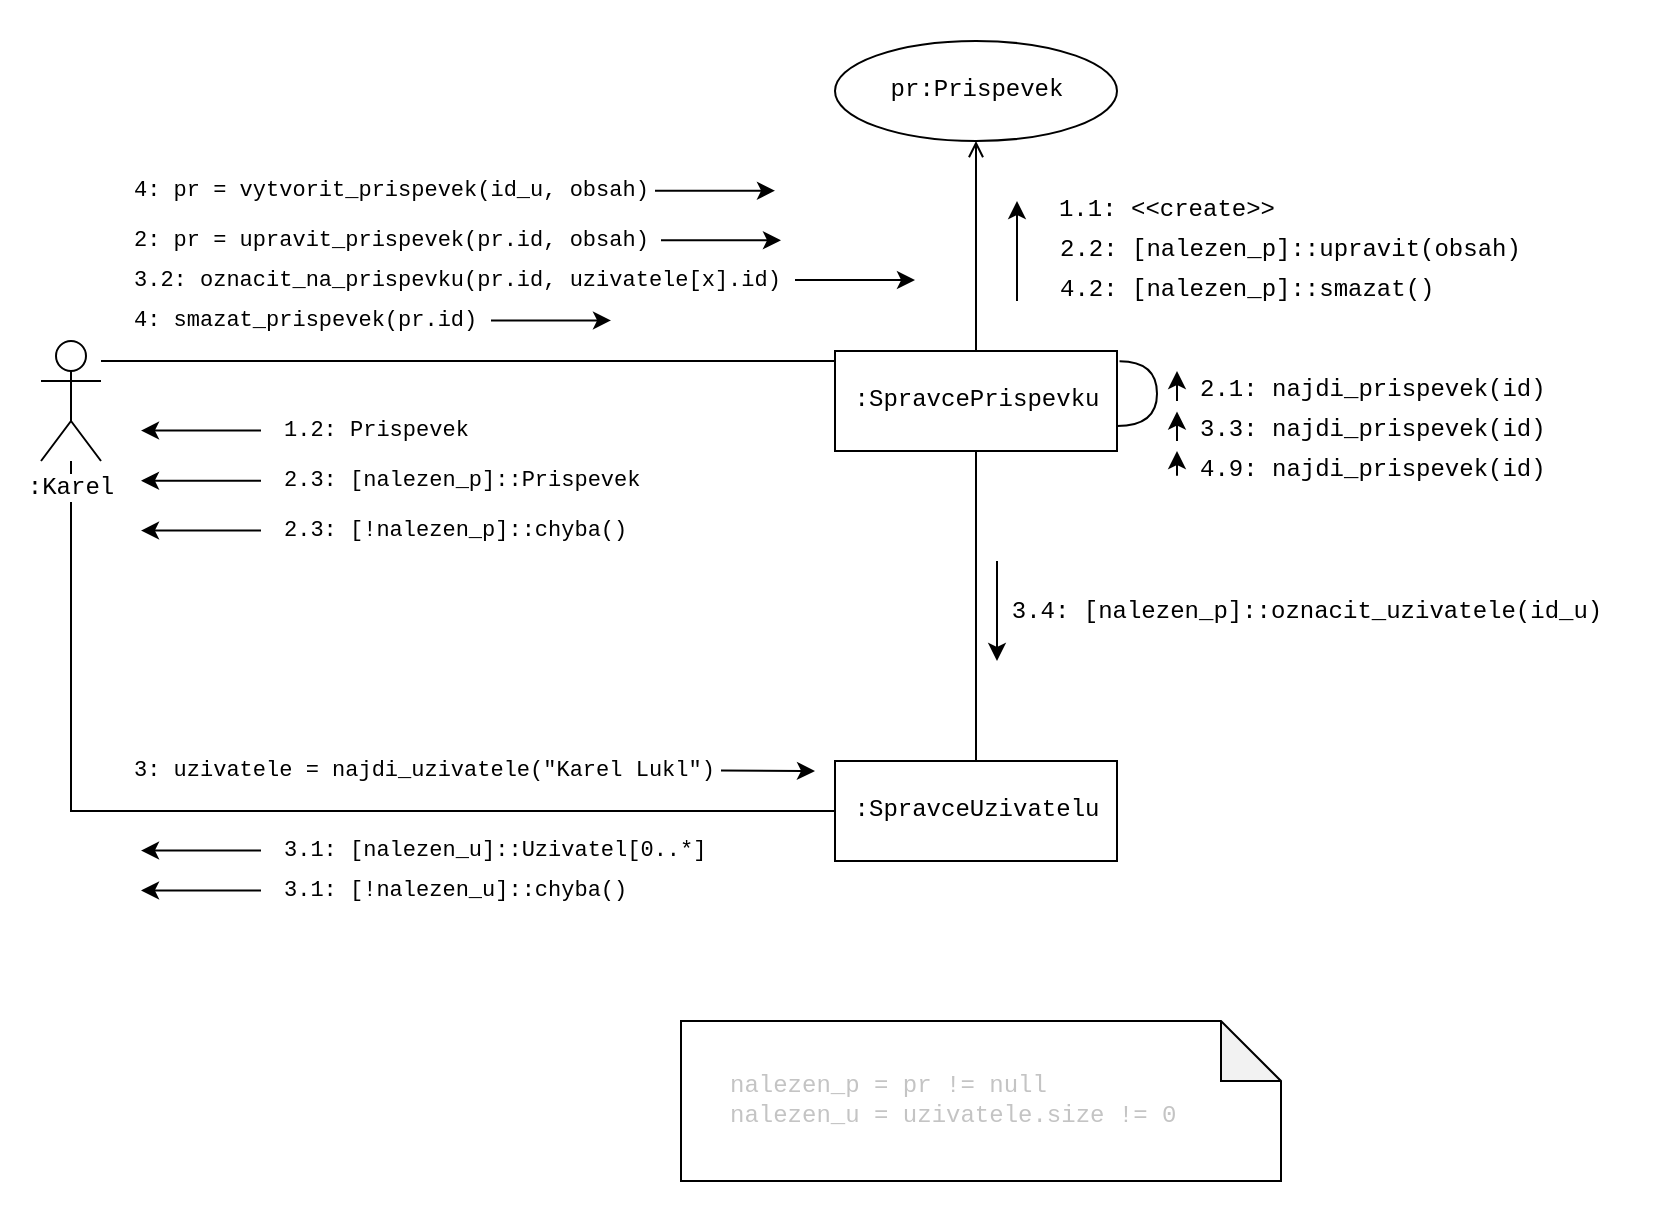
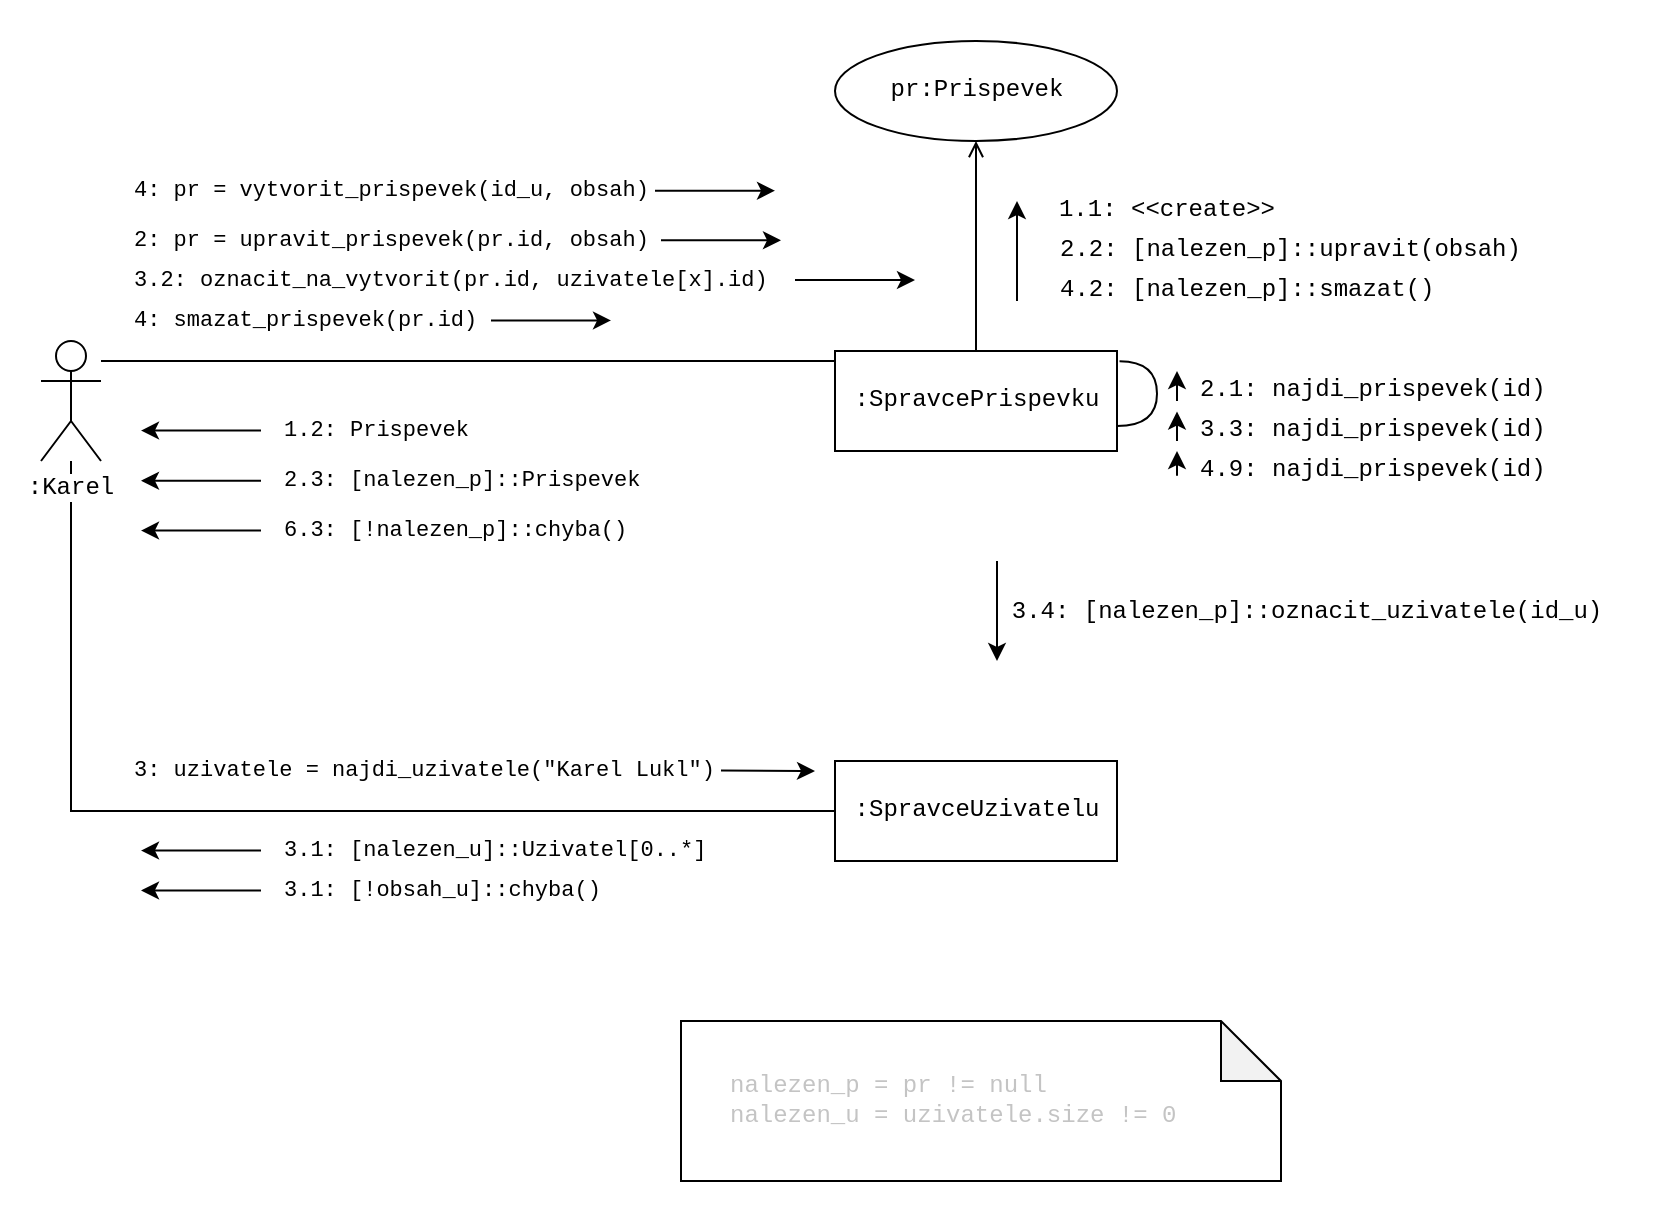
(424, 281) -> (417, 281)
(438, 531) -> (438, 531)
(976, 606) -> none
(438, 891) -> (428, 891)
